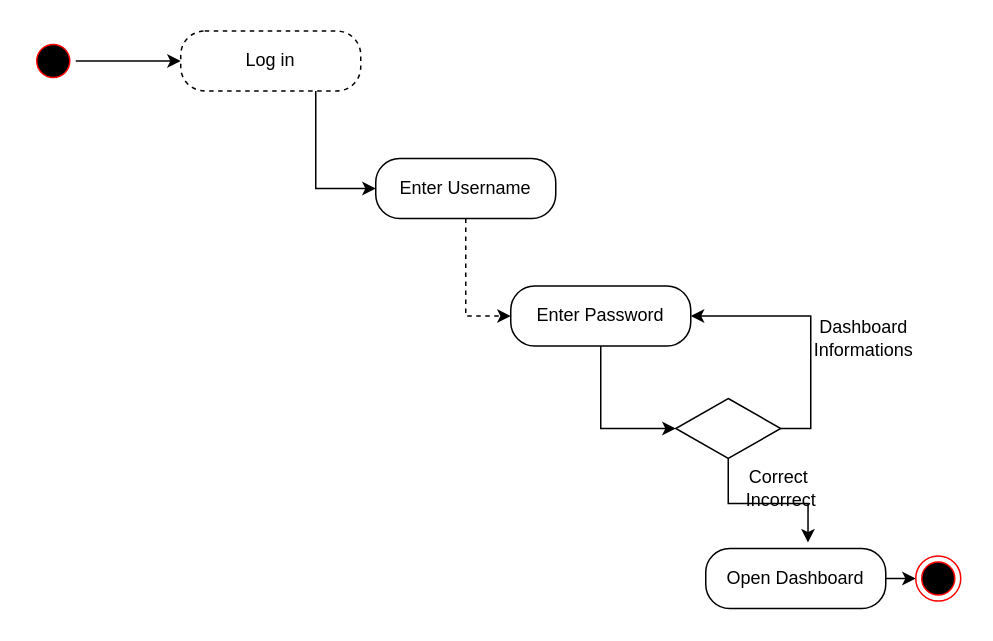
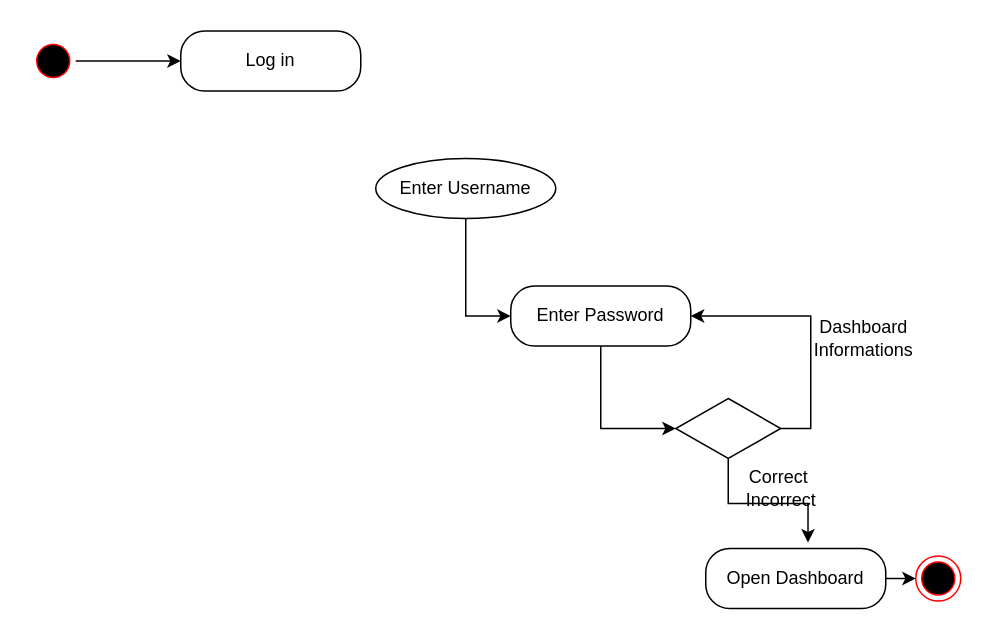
(271, 61) -> (271, 61)
(316, 164) -> none
(466, 188) -> (466, 188)
(466, 286) -> (466, 286)
